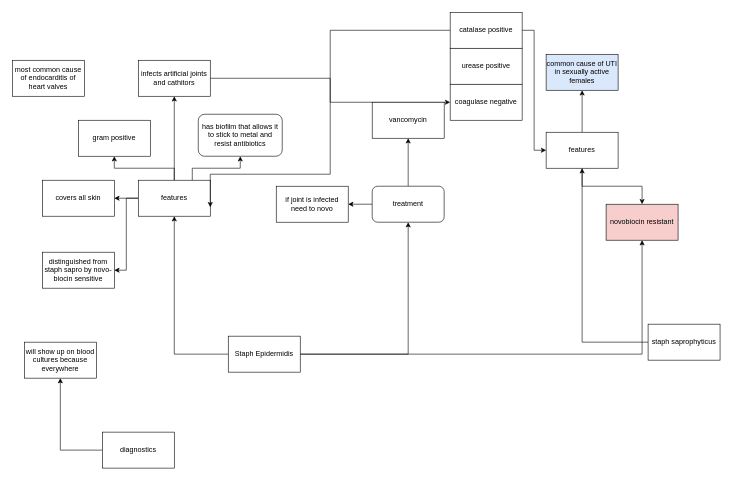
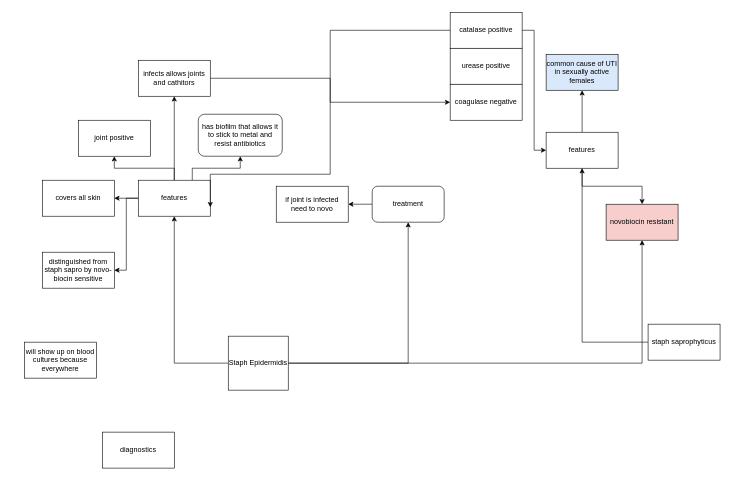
(48, 78) -> none
(174, 78) -> (174, 78)
(408, 120) -> none
(114, 138) -> (114, 138)
(408, 143) -> none
(264, 354) -> (258, 363)
(60, 450) -> none
